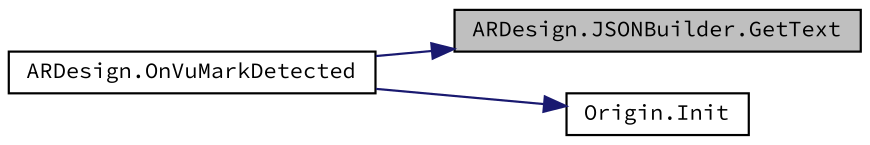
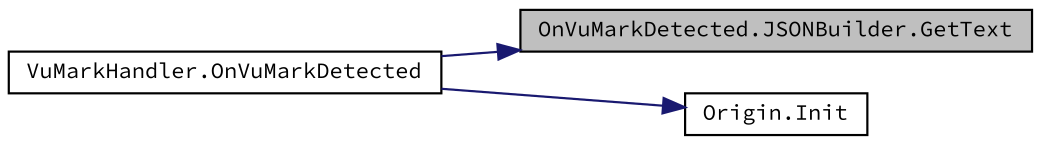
(658, 31) -> (776, 31)
(192, 72) -> (225, 72)
